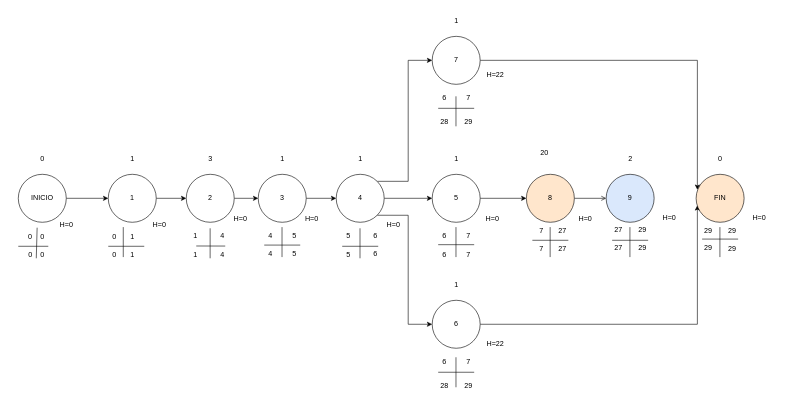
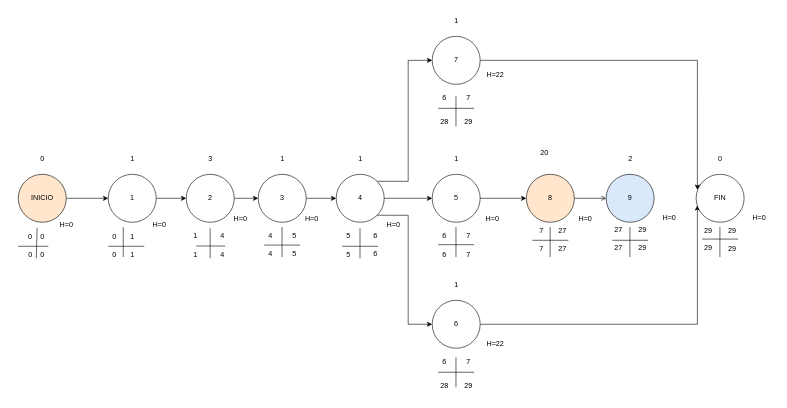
(42, 198) -> (42, 198)
(720, 198) -> (720, 198)
